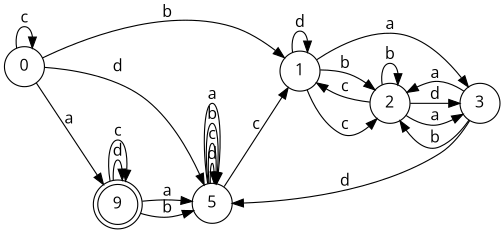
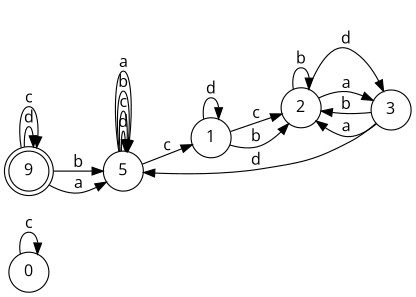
(159, 22) -> none
(394, 34) -> none
(140, 95) -> none
(347, 98) -> none
(67, 129) -> none
